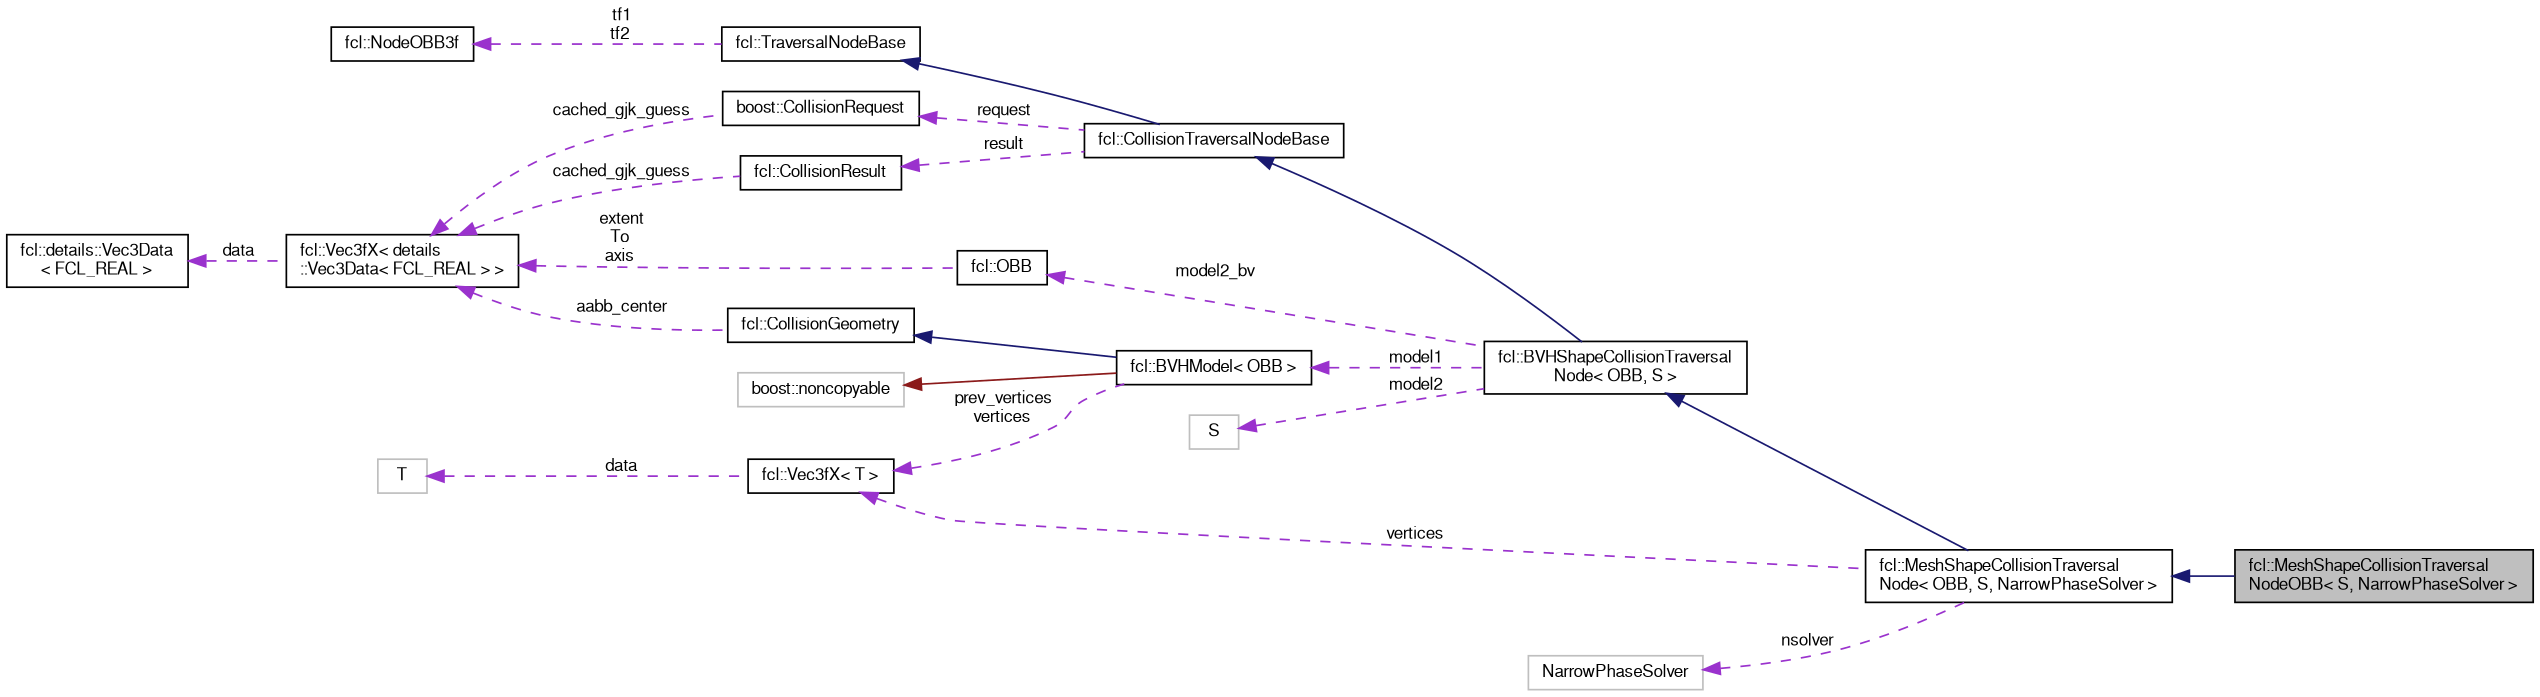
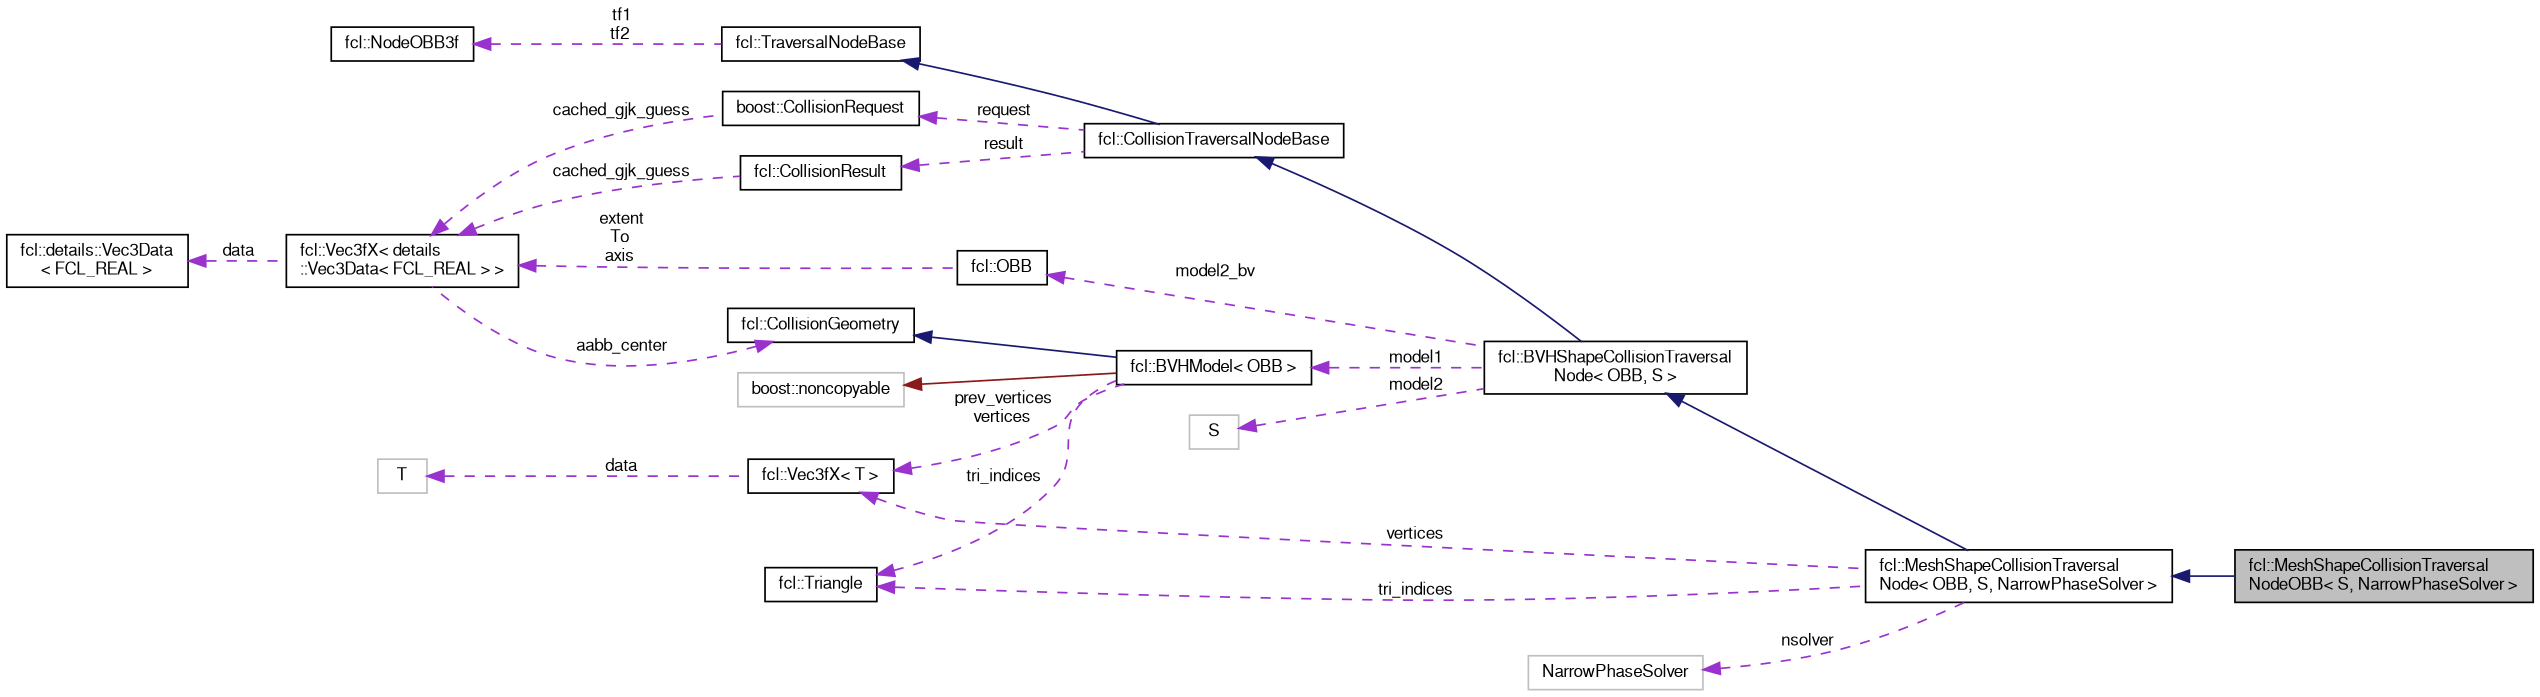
(598, 324) -> (585, 363)
none -> (821, 585)
